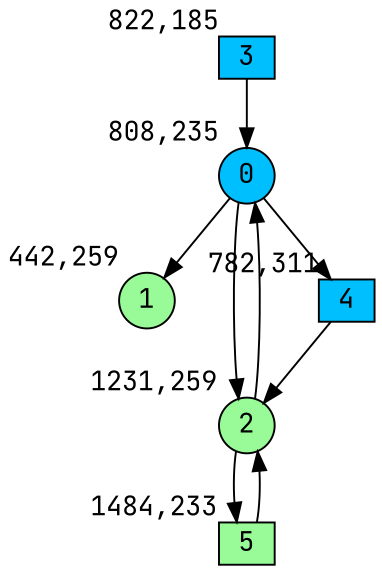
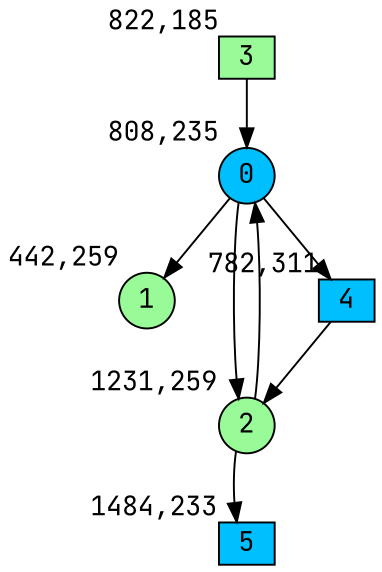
(247, 58) -> (247, 58)
(260, 497) -> none
(247, 544) -> (247, 544)
